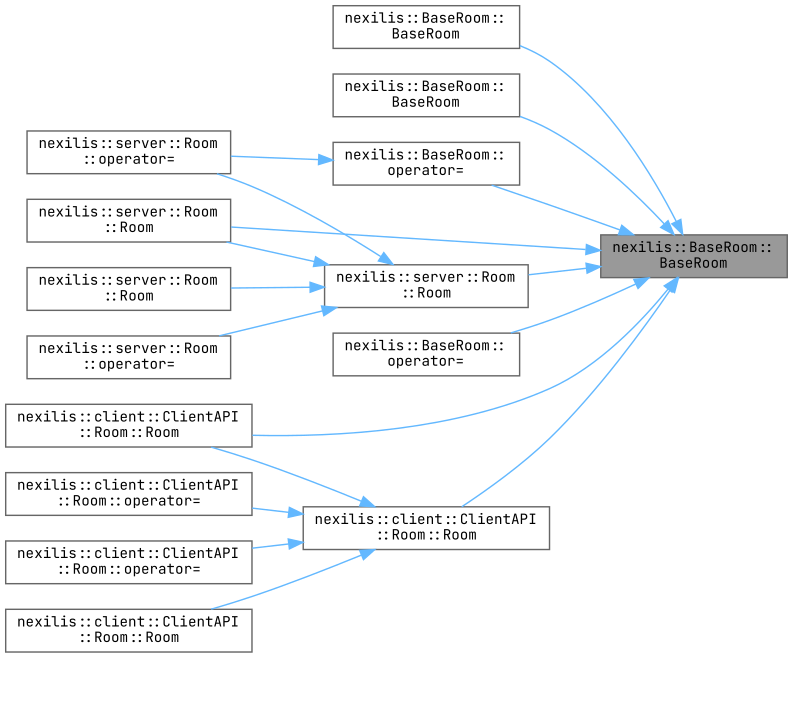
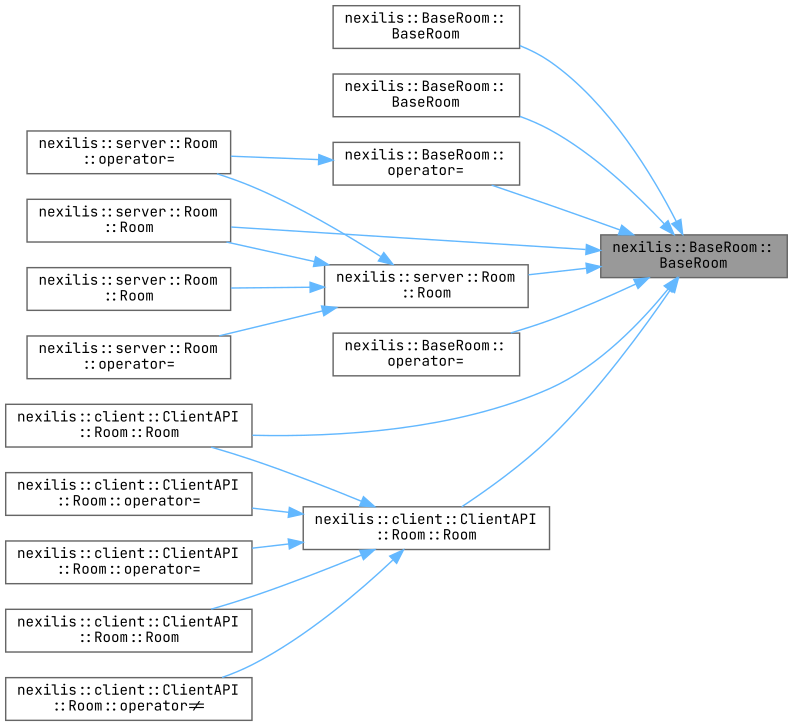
none -> (129, 699)
